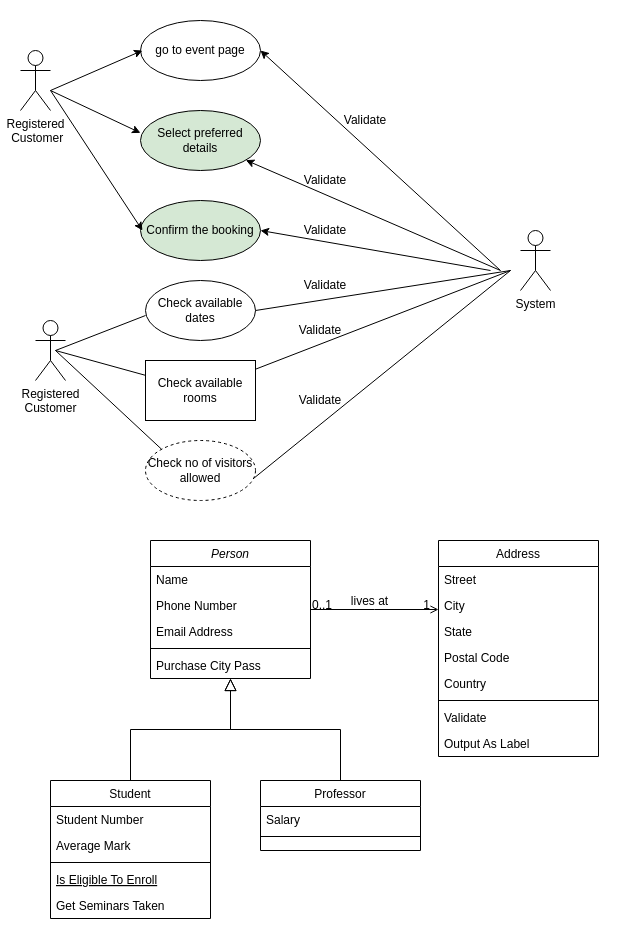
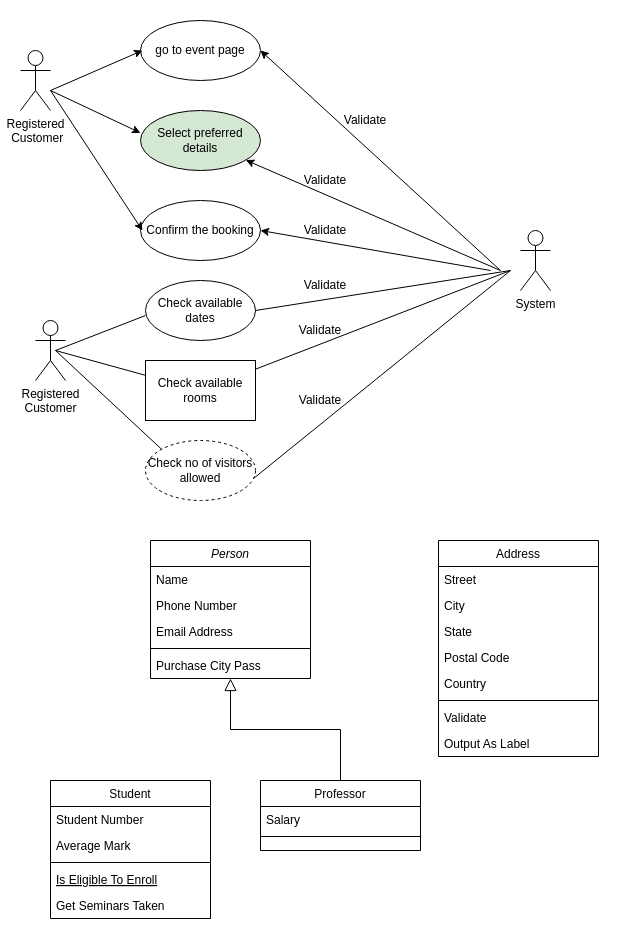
(201, 231) -> (201, 231)
(374, 610) -> none
(154, 730) -> none
